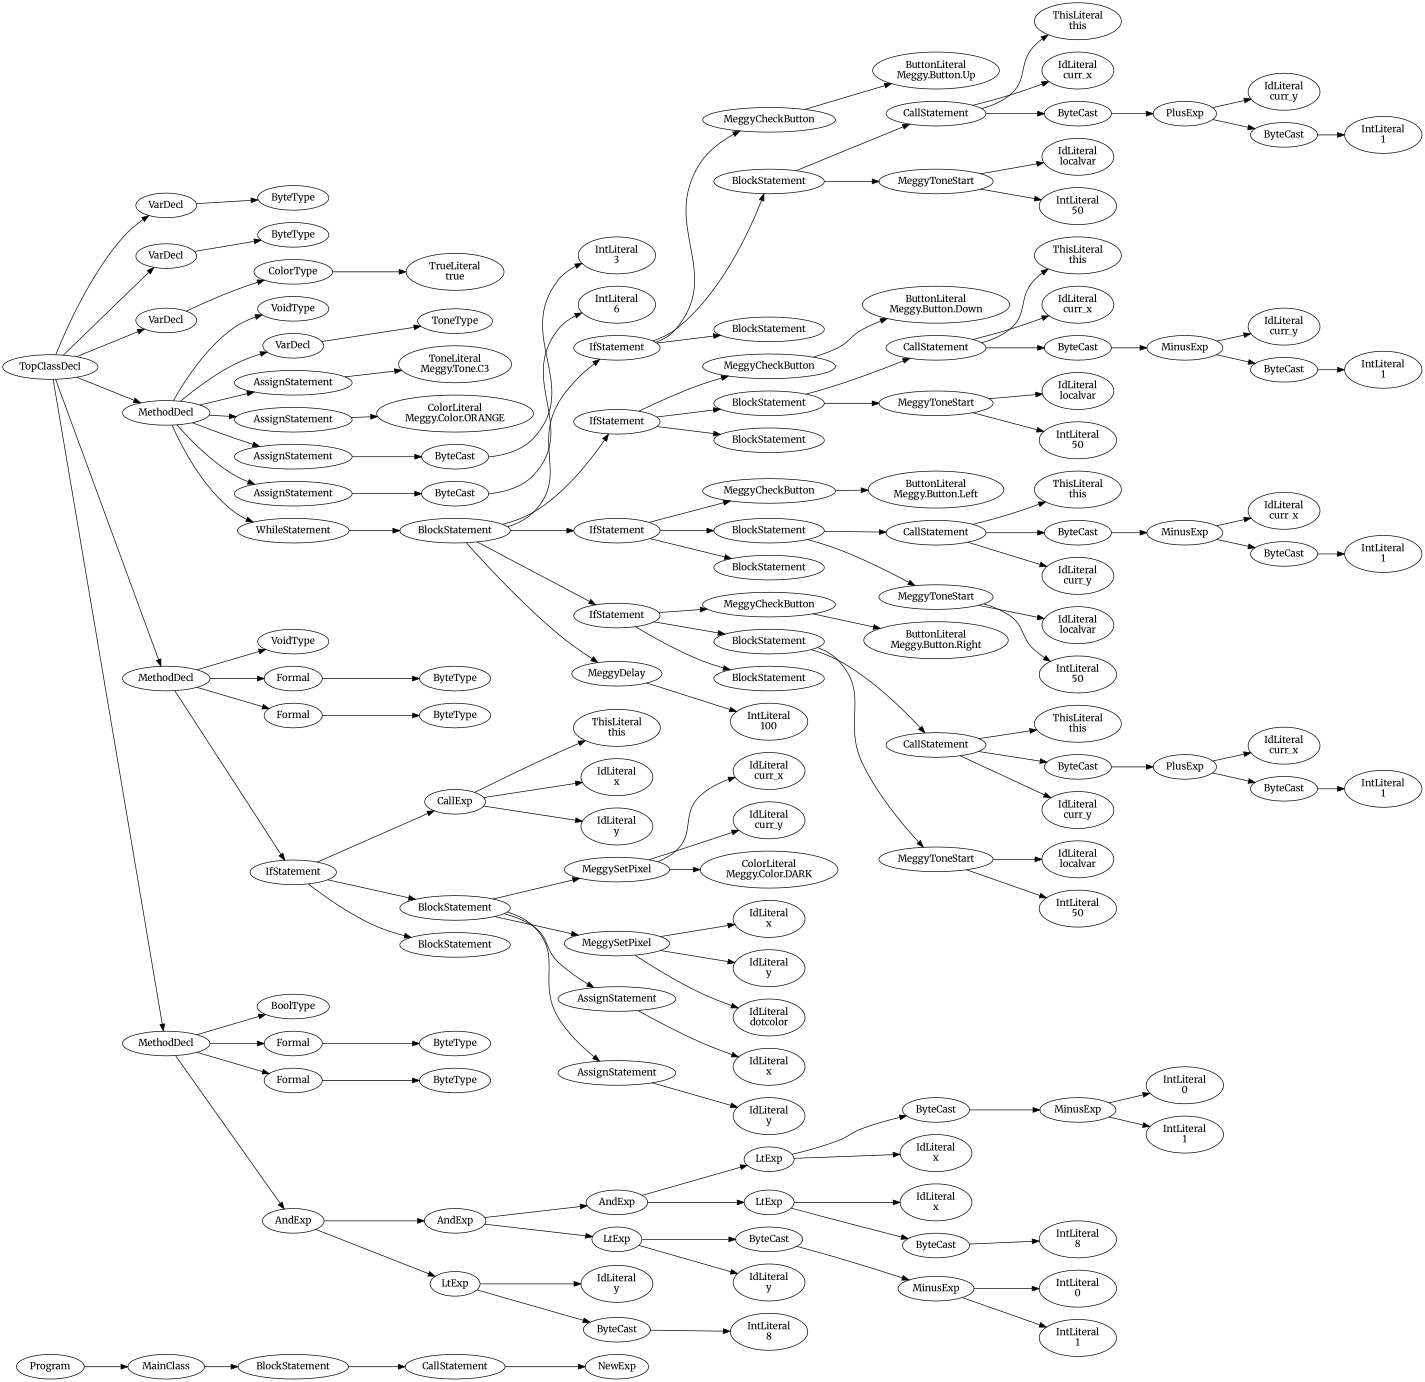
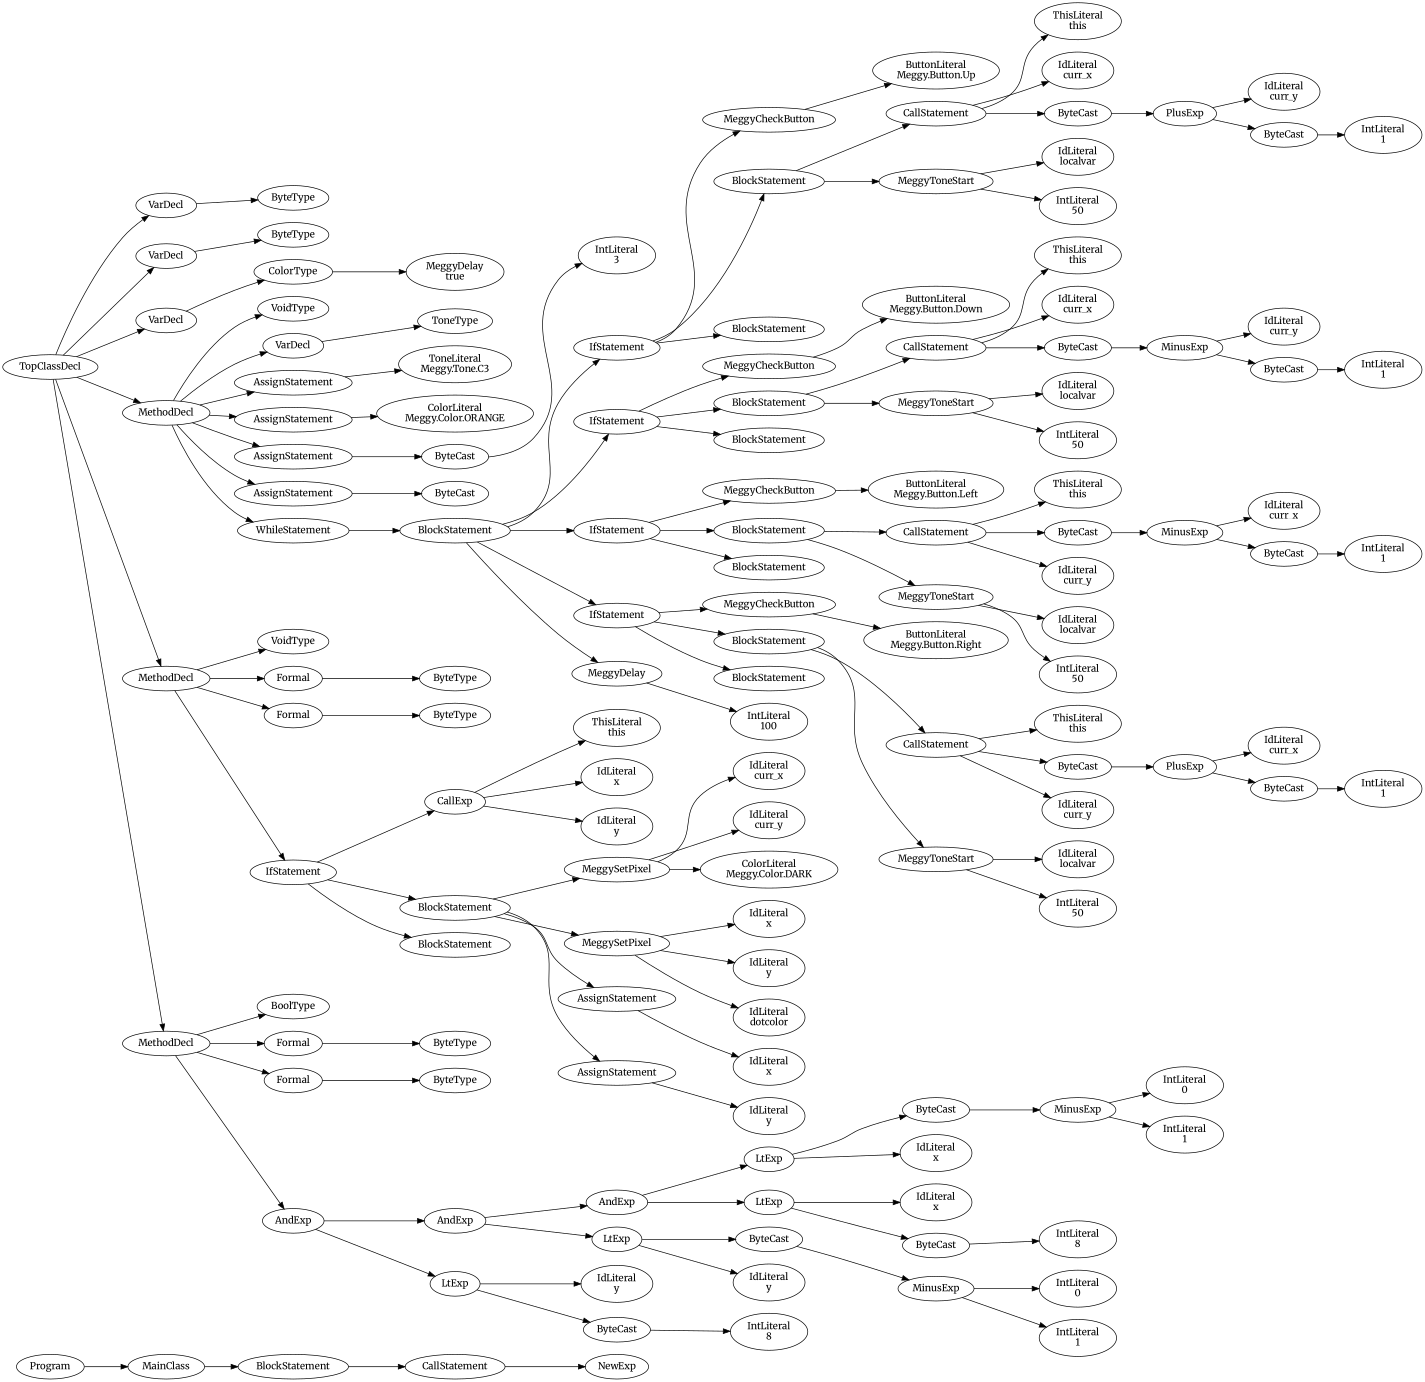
(455, 272) -> (455, 272)
(617, 305) -> none
